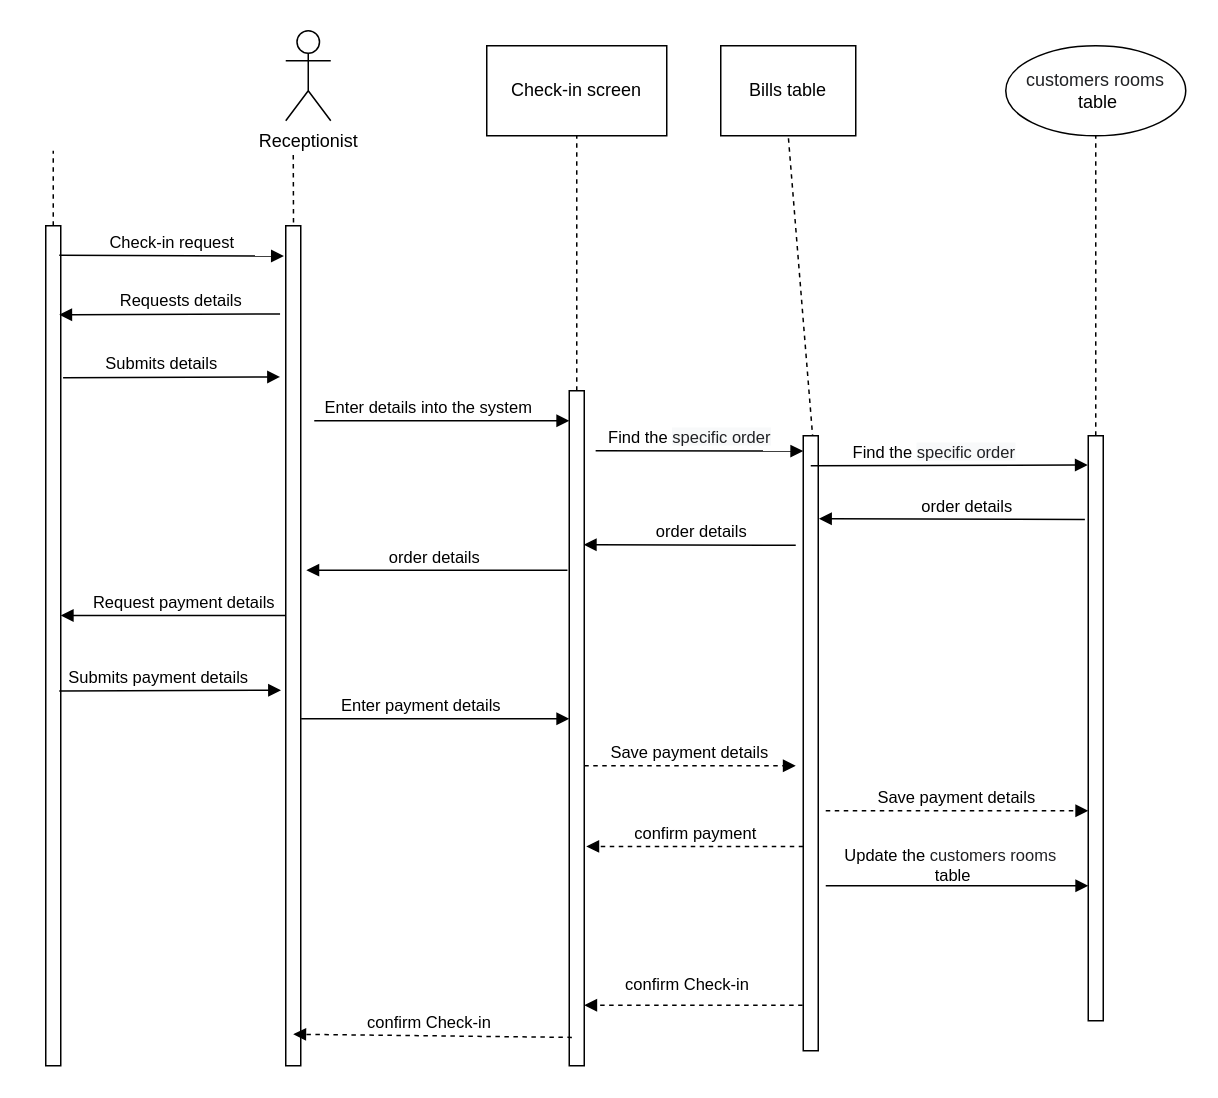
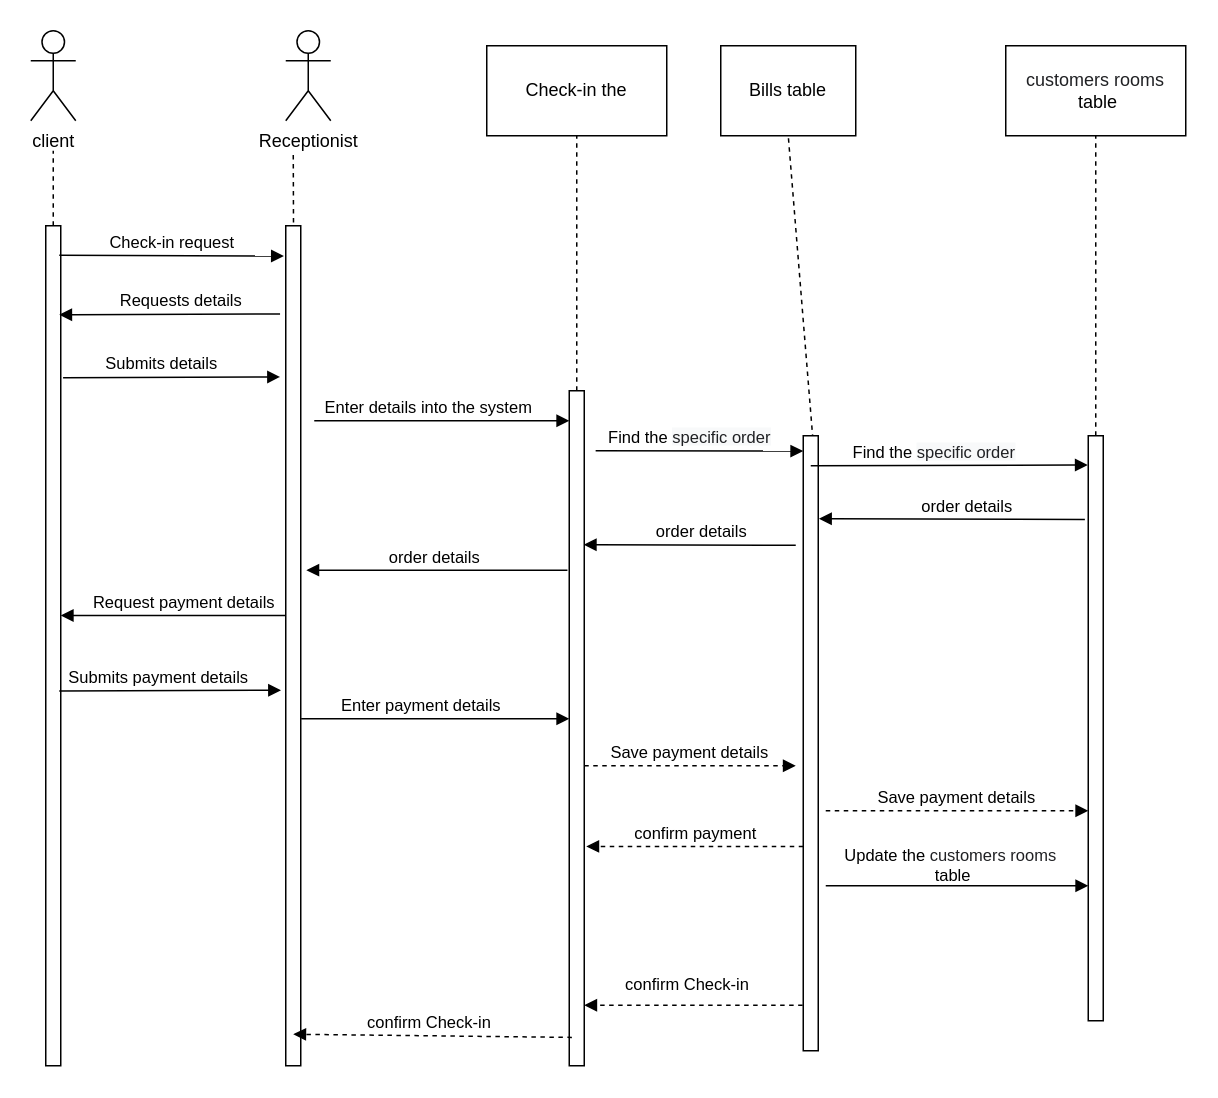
none -> (53, 76)
(577, 91) -> (577, 91)
(1096, 91) -> (1096, 91)
